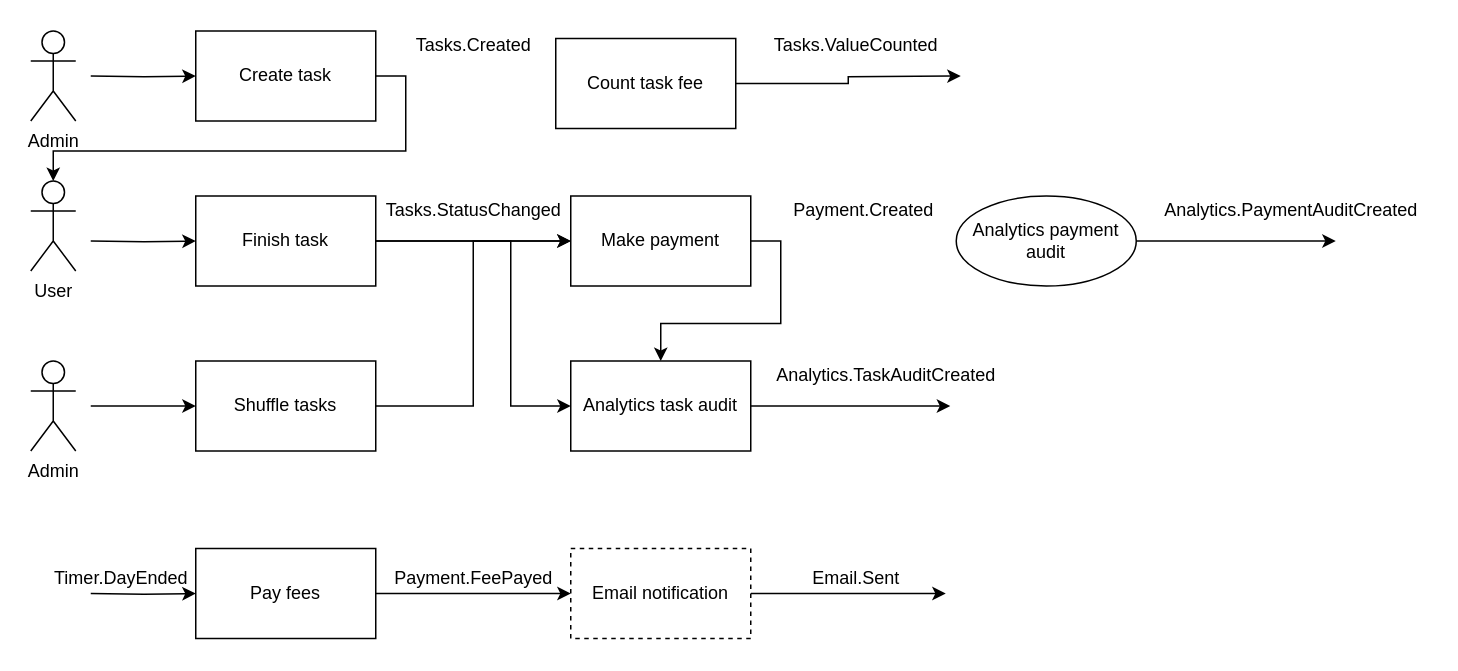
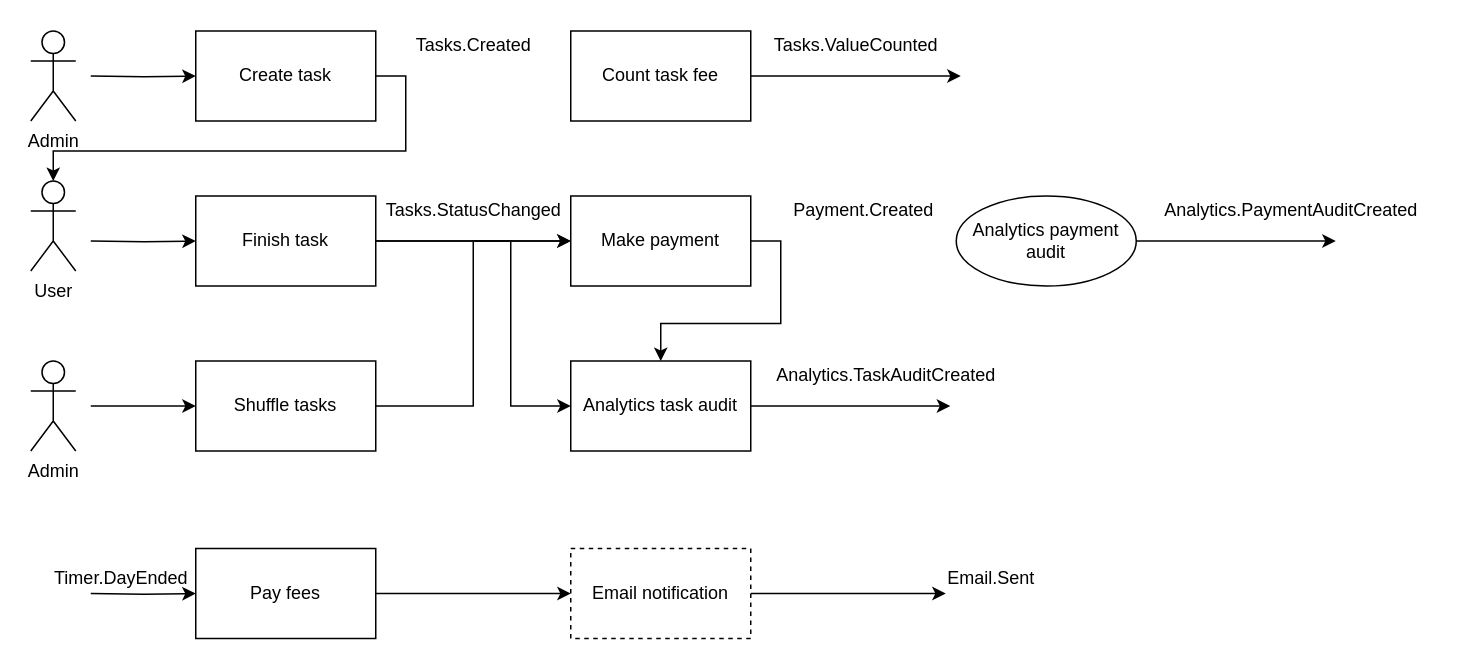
(646, 83) -> (661, 76)
(473, 578) -> none
(856, 578) -> (991, 578)
